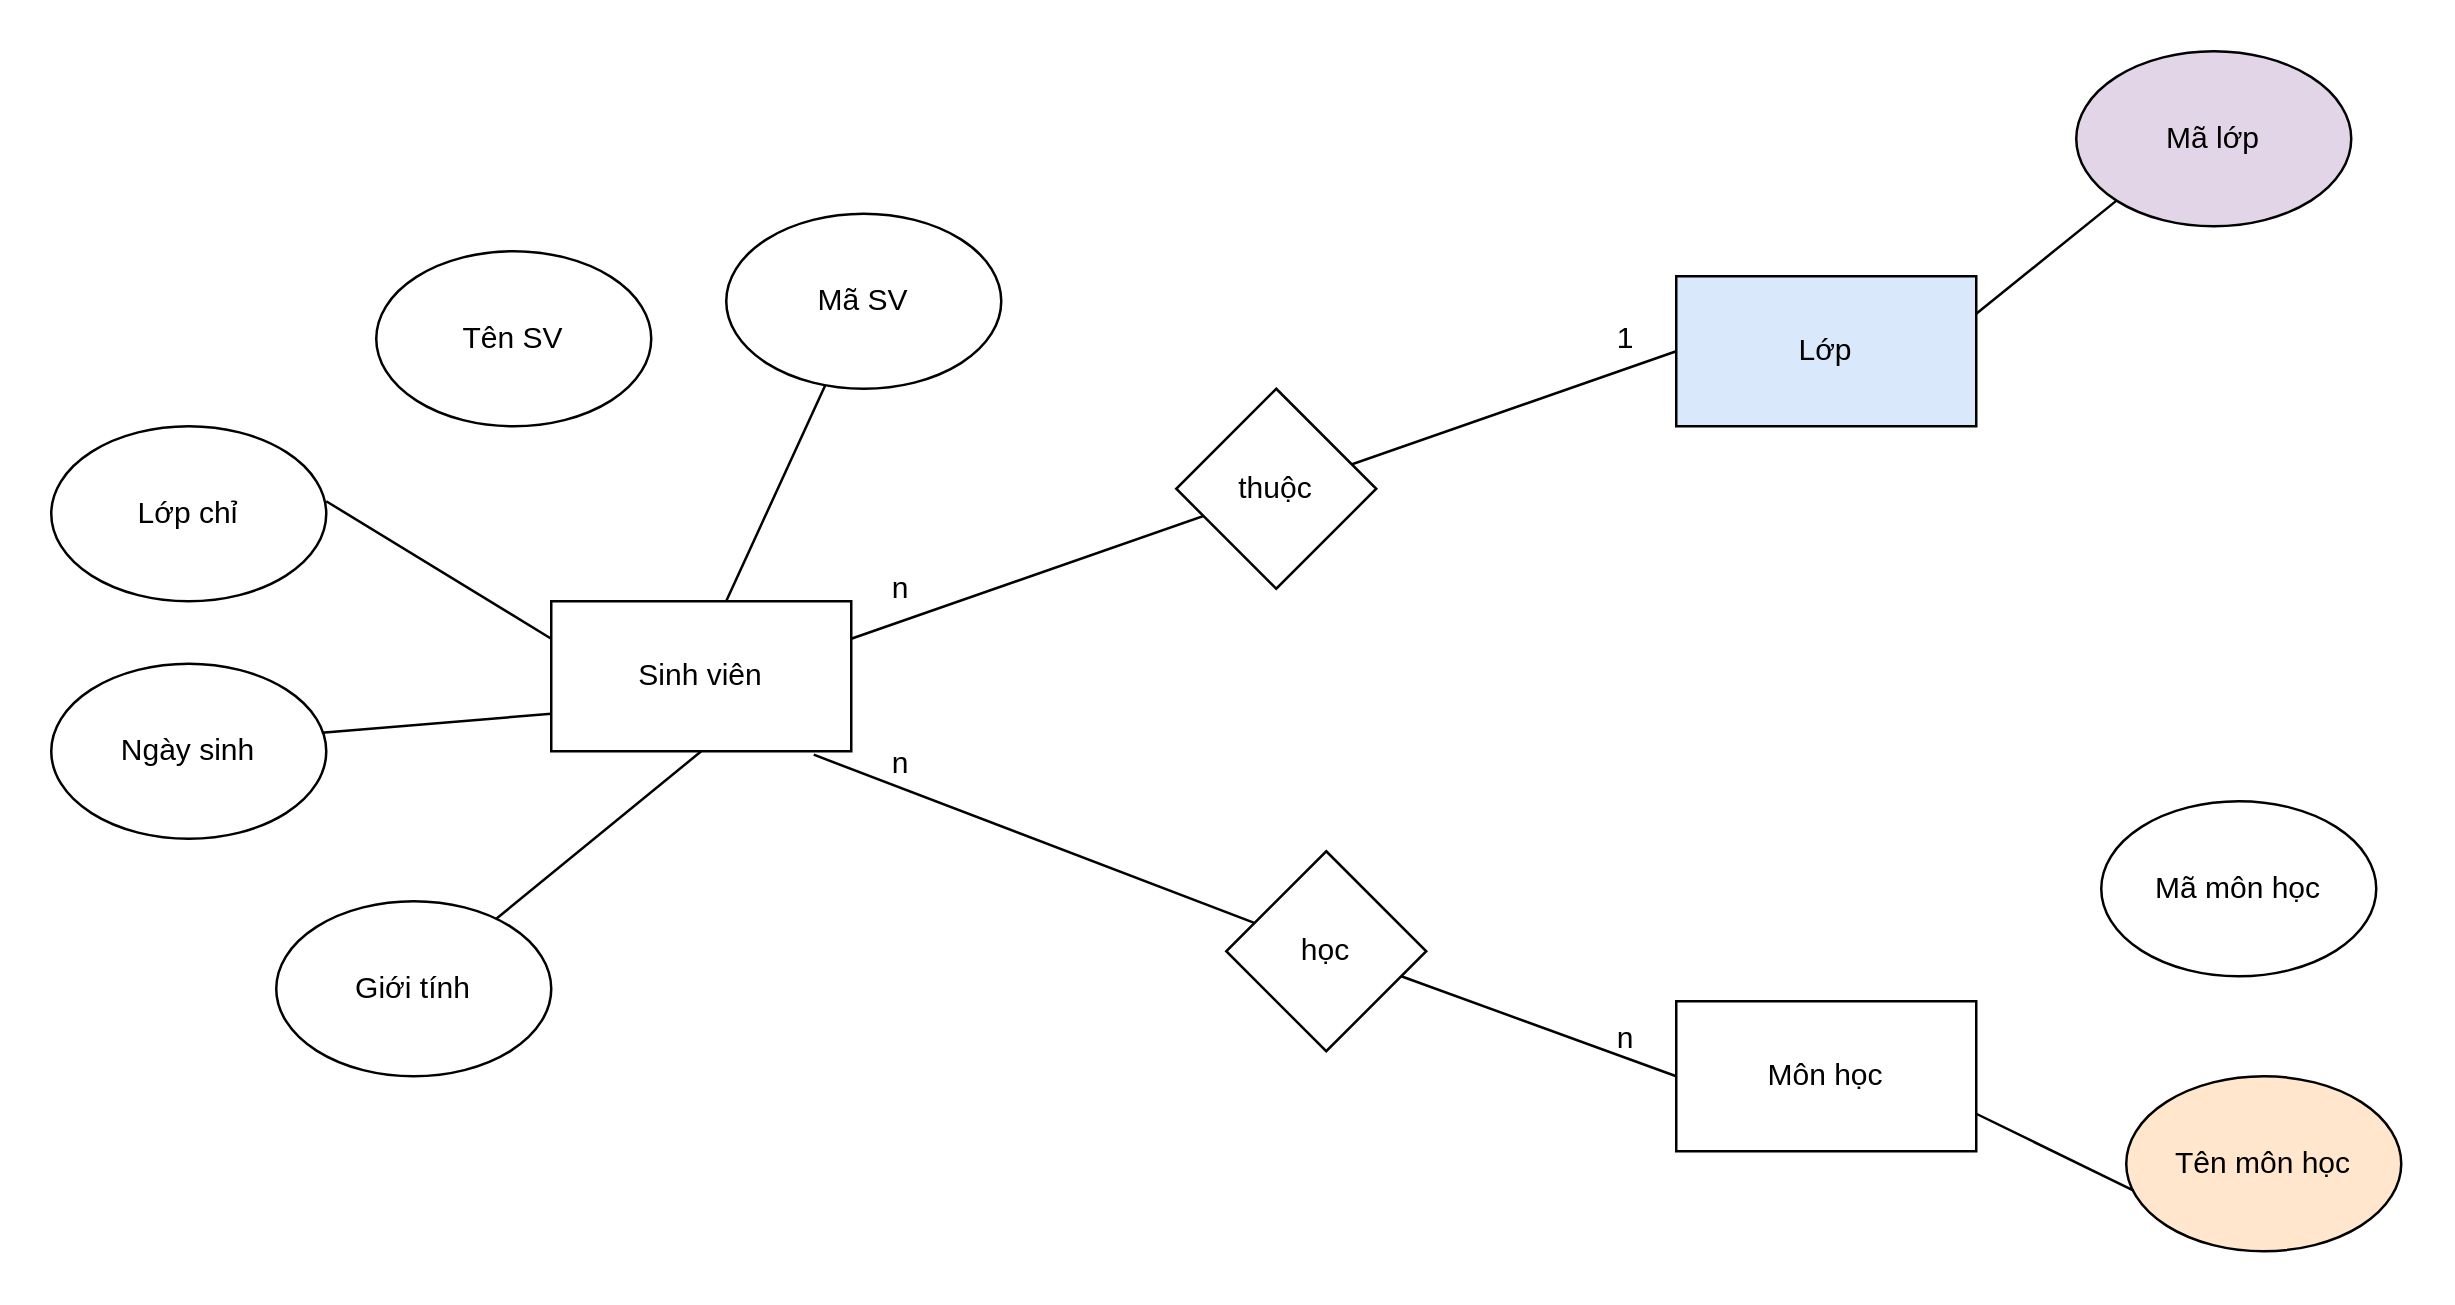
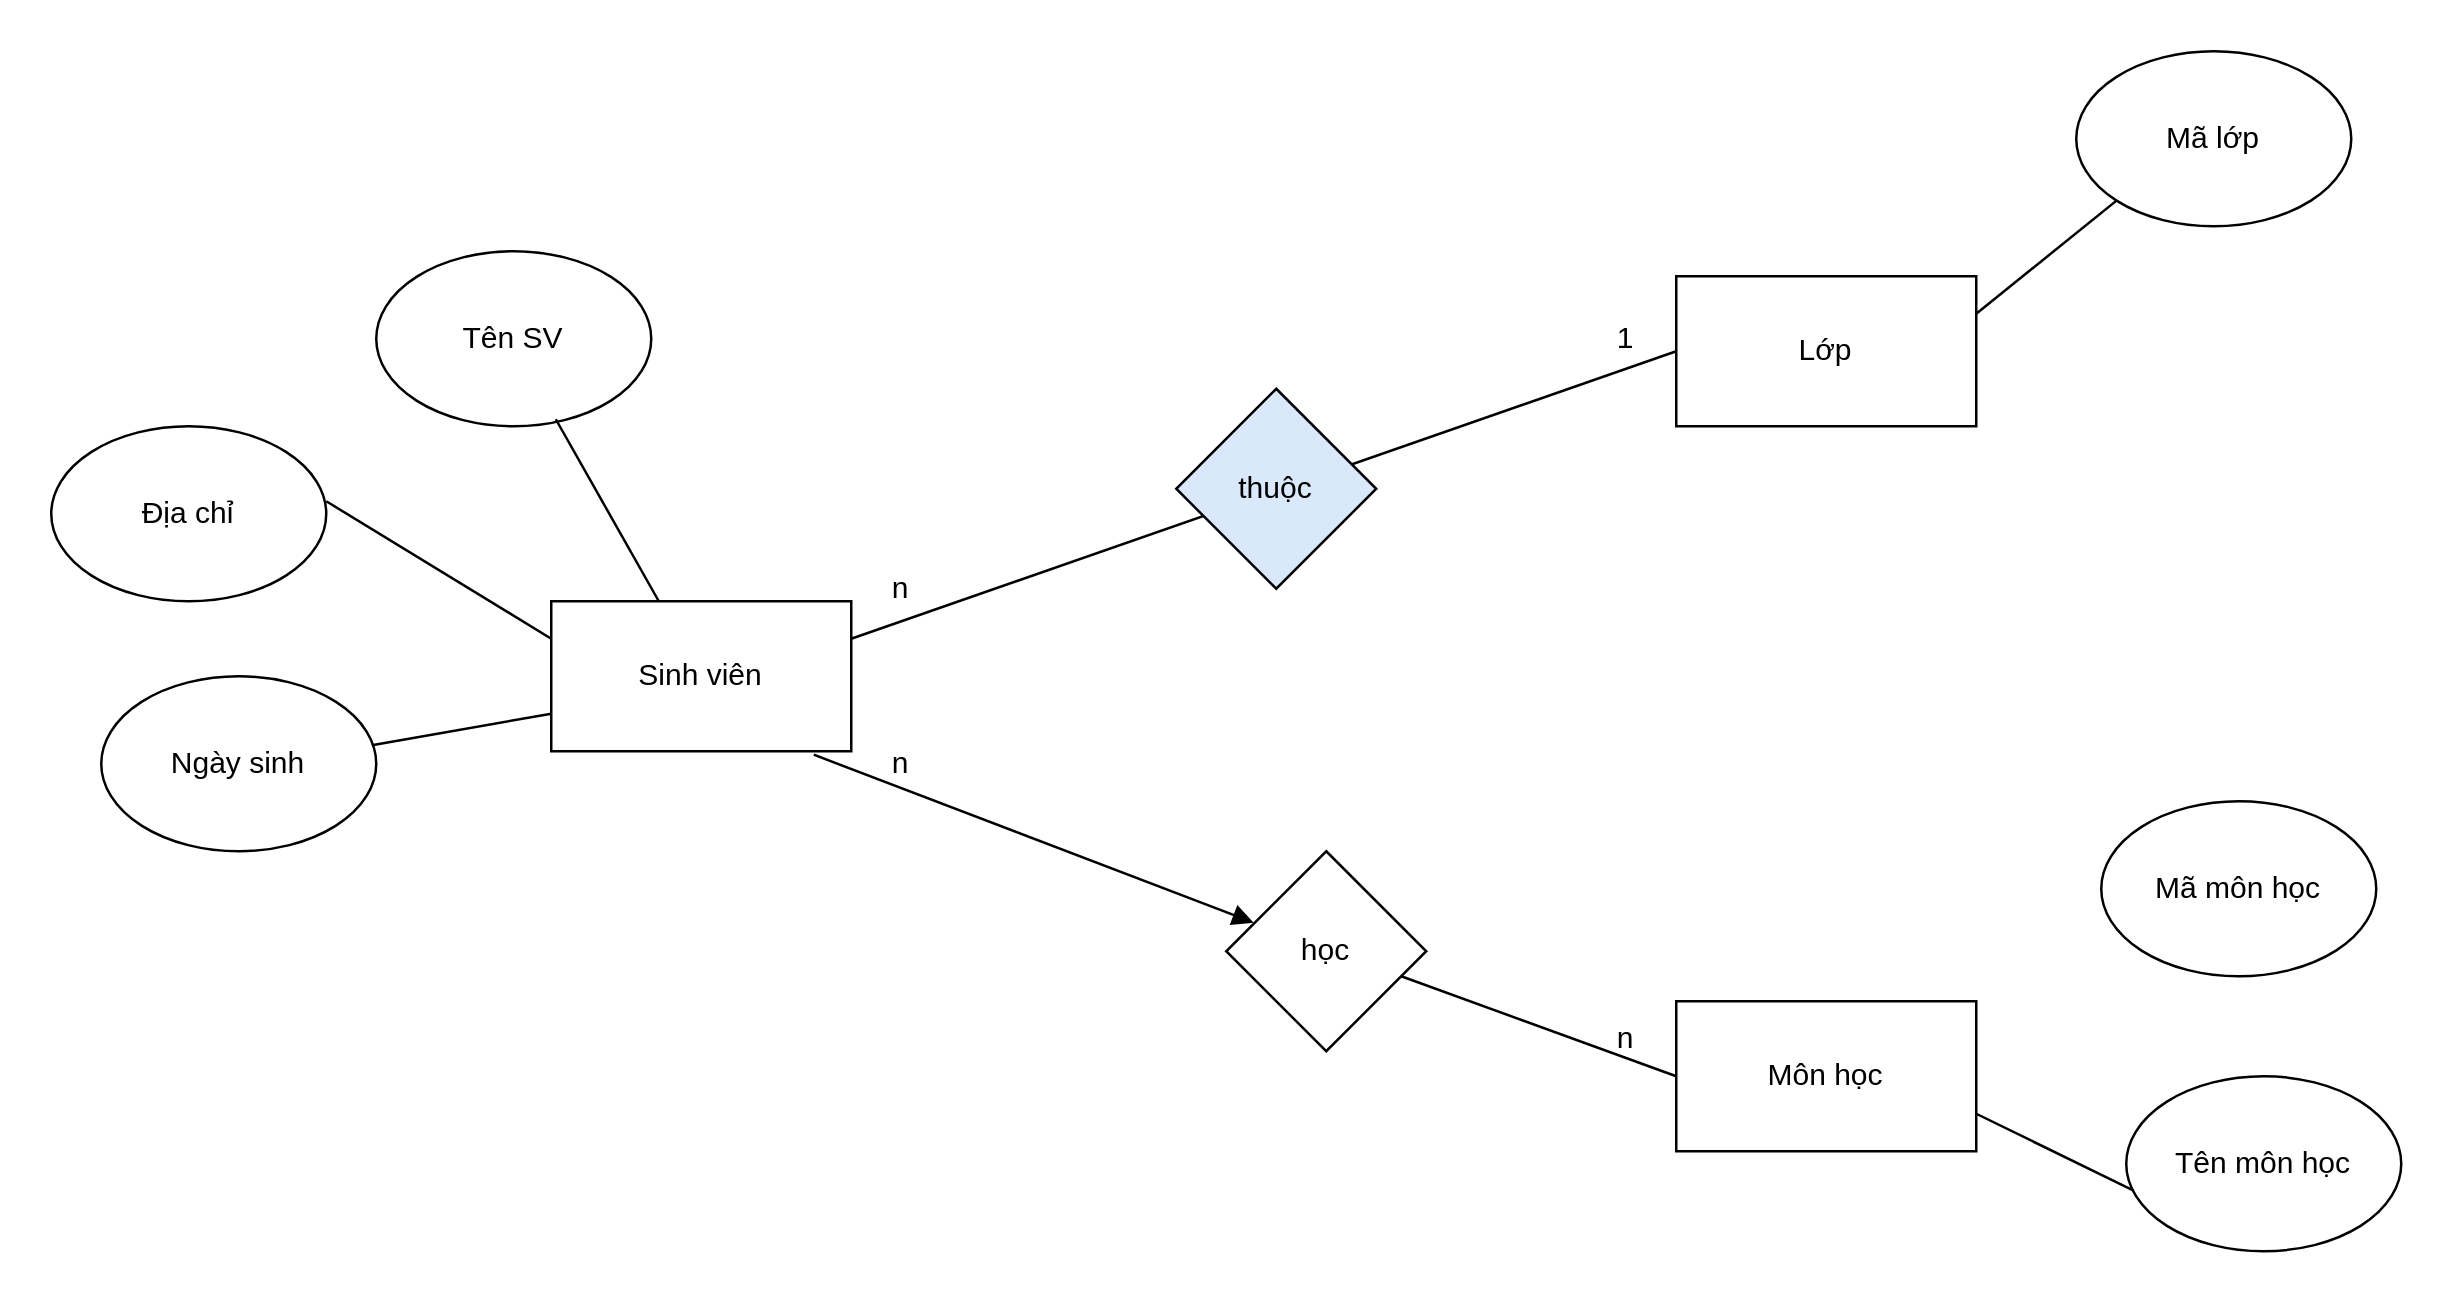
(2214, 139) -> (2214, 139)
(864, 301) -> none
(1826, 351) -> (1826, 351)
(1276, 489) -> (1276, 489)
(775, 494) -> none
none -> (608, 511)
(189, 514) -> (189, 514)
(189, 751) -> (239, 764)
(598, 836) -> none
(1242, 918) -> (1233, 915)
(414, 989) -> none
(2264, 1164) -> (2264, 1164)
